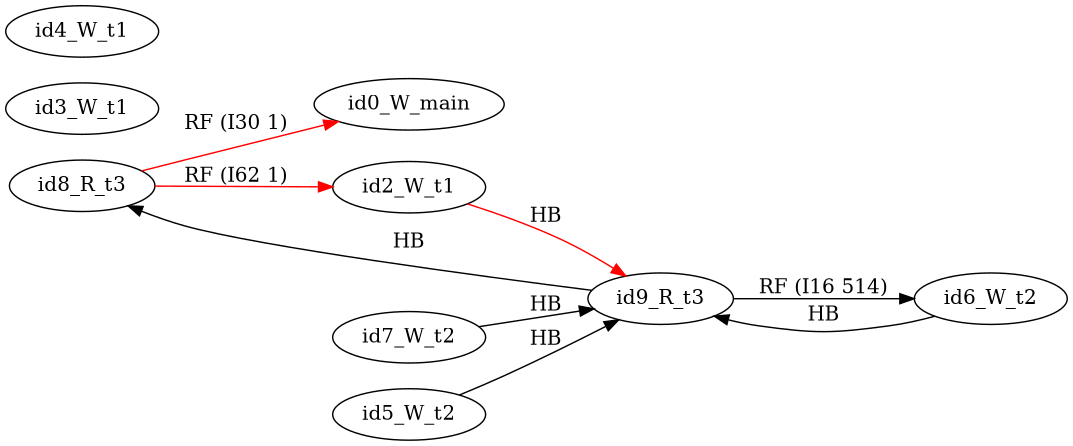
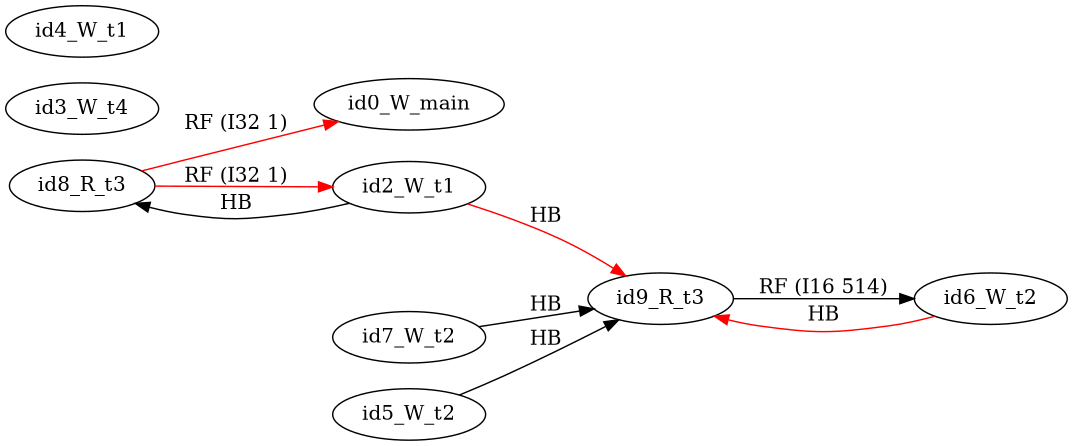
(82, 109) -> (82, 109)
(237, 124) -> (237, 124)
(237, 177) -> (237, 177)
(365, 259) -> (249, 218)
(832, 331) -> (832, 331)
